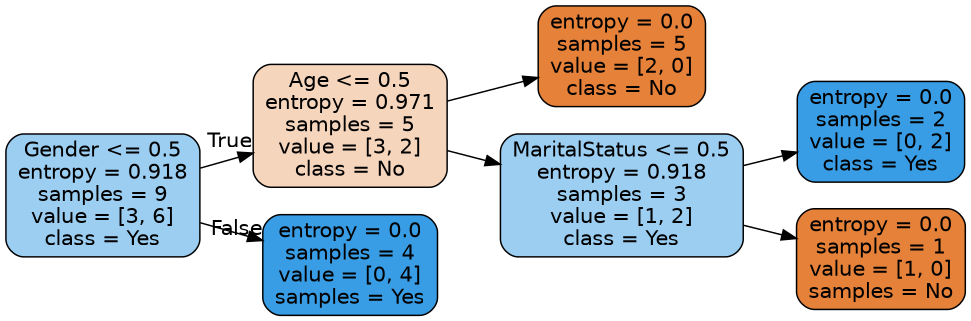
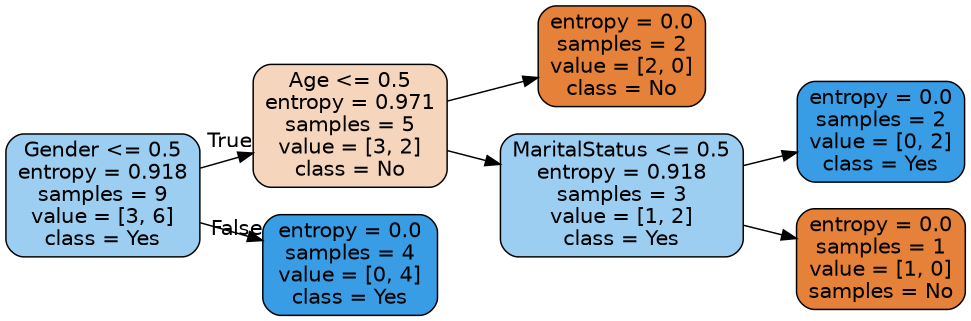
(622, 56) -> (622, 56)
(350, 265) -> (350, 265)
